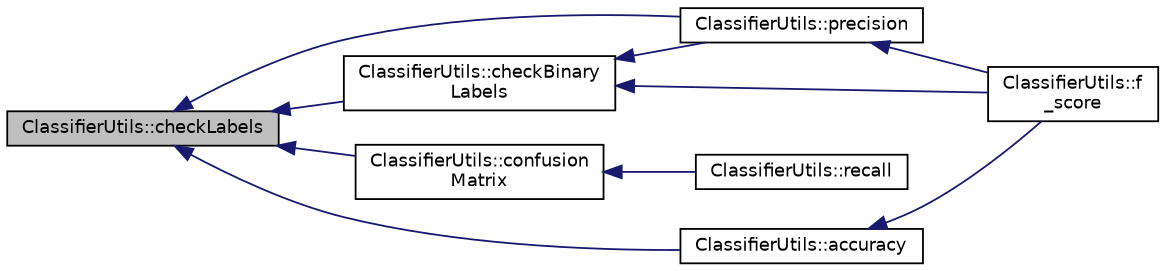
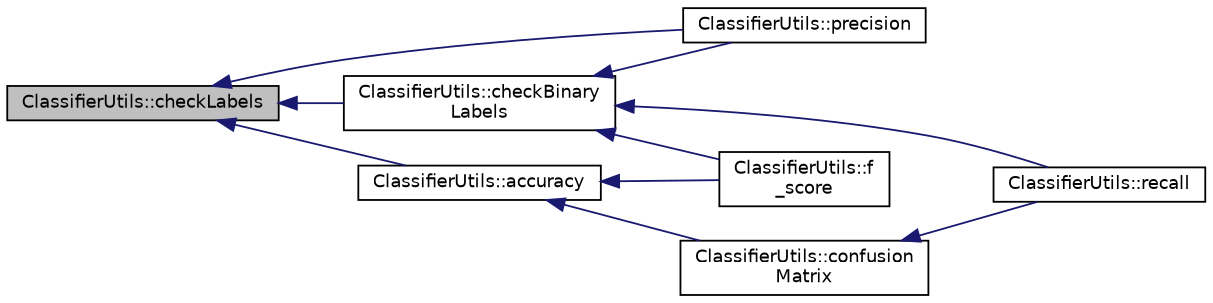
(939, 60) -> none
none -> (843, 123)
(325, 152) -> (632, 223)
